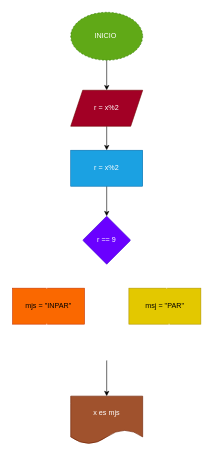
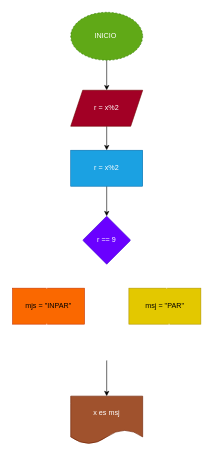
(107, 413) -> (107, 413)
